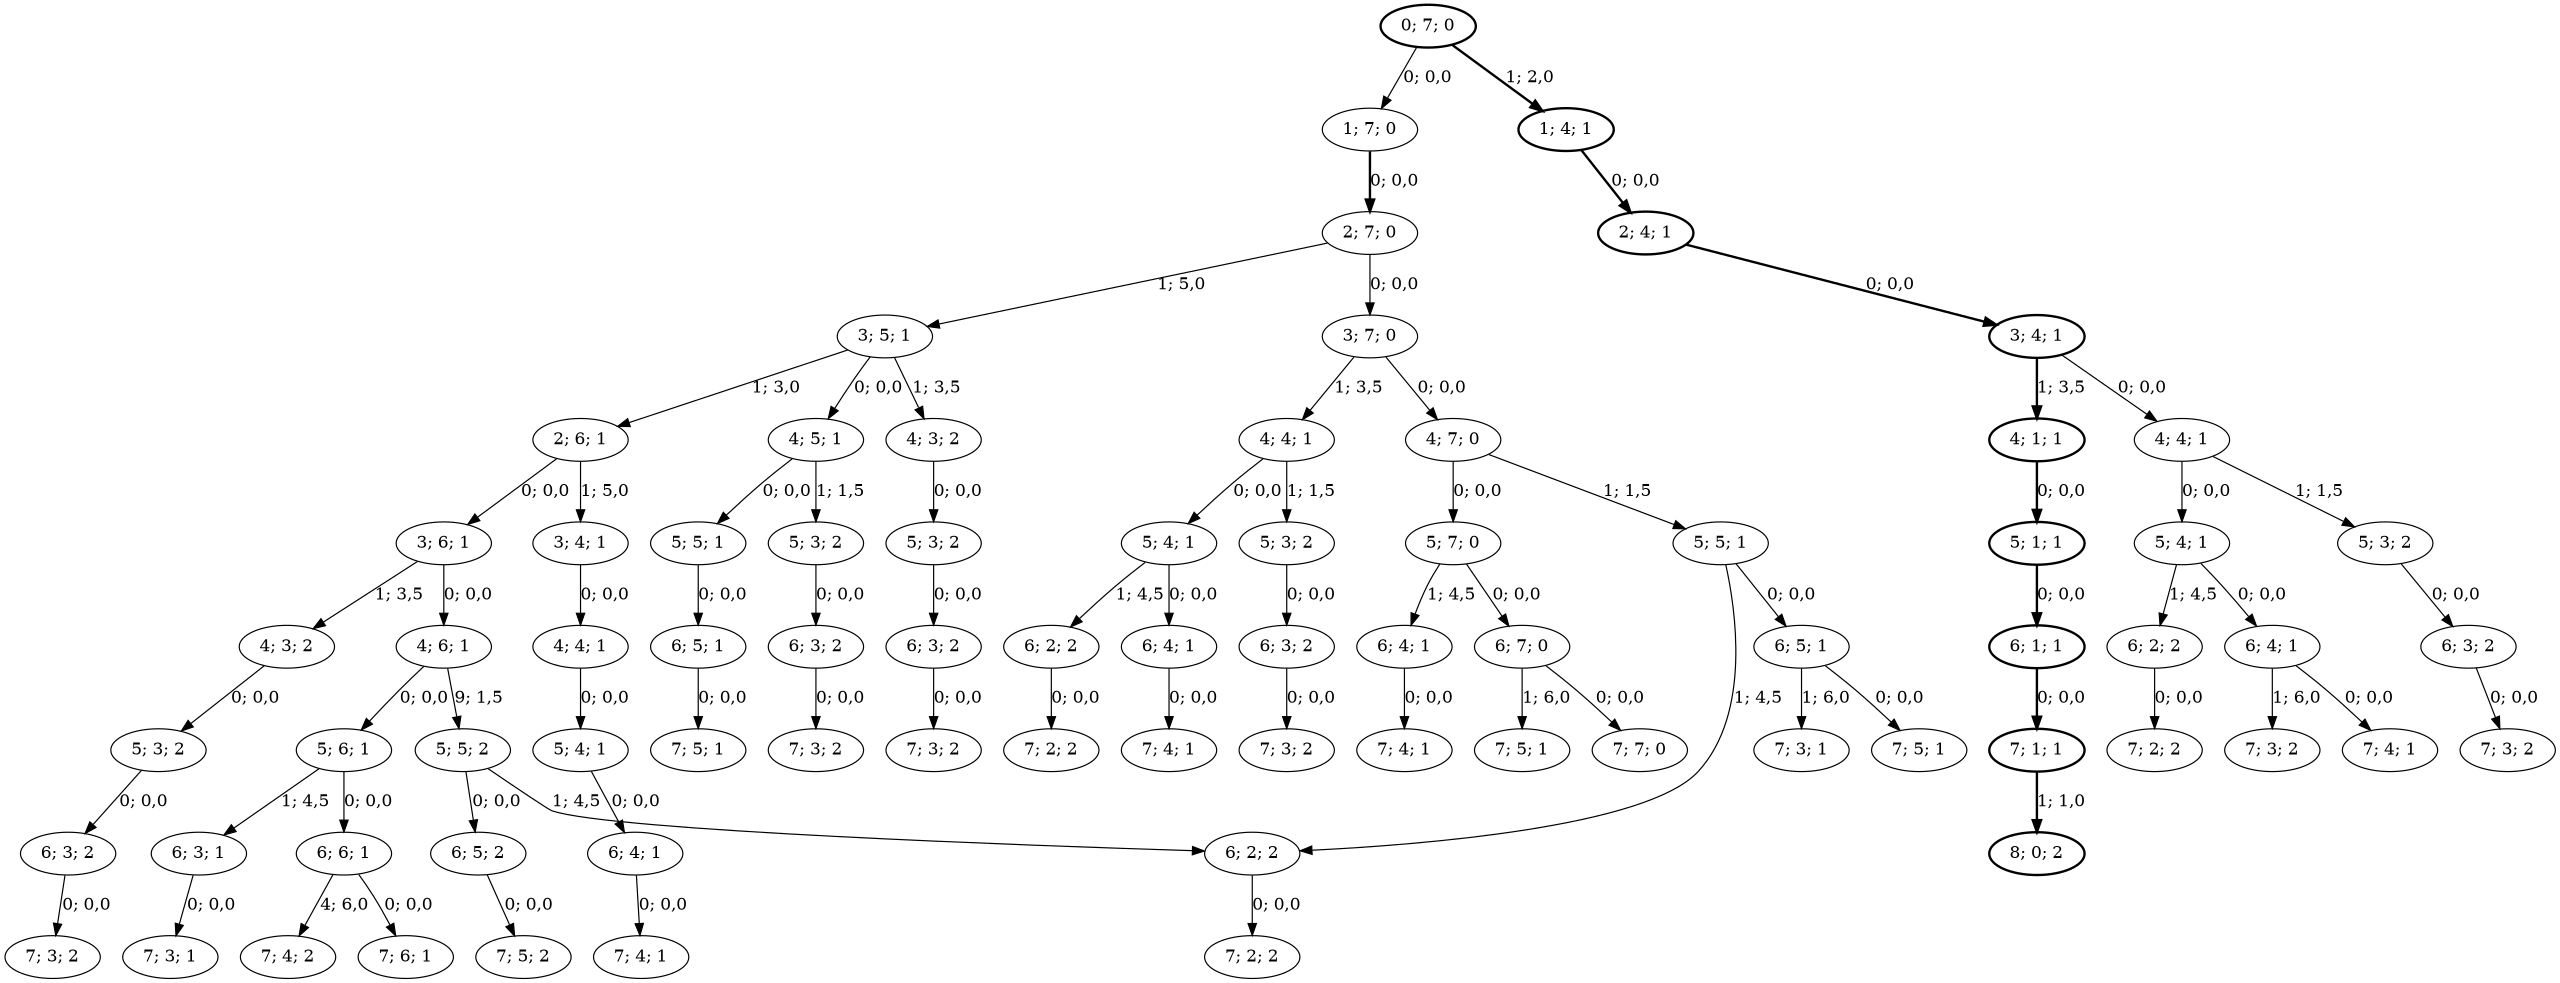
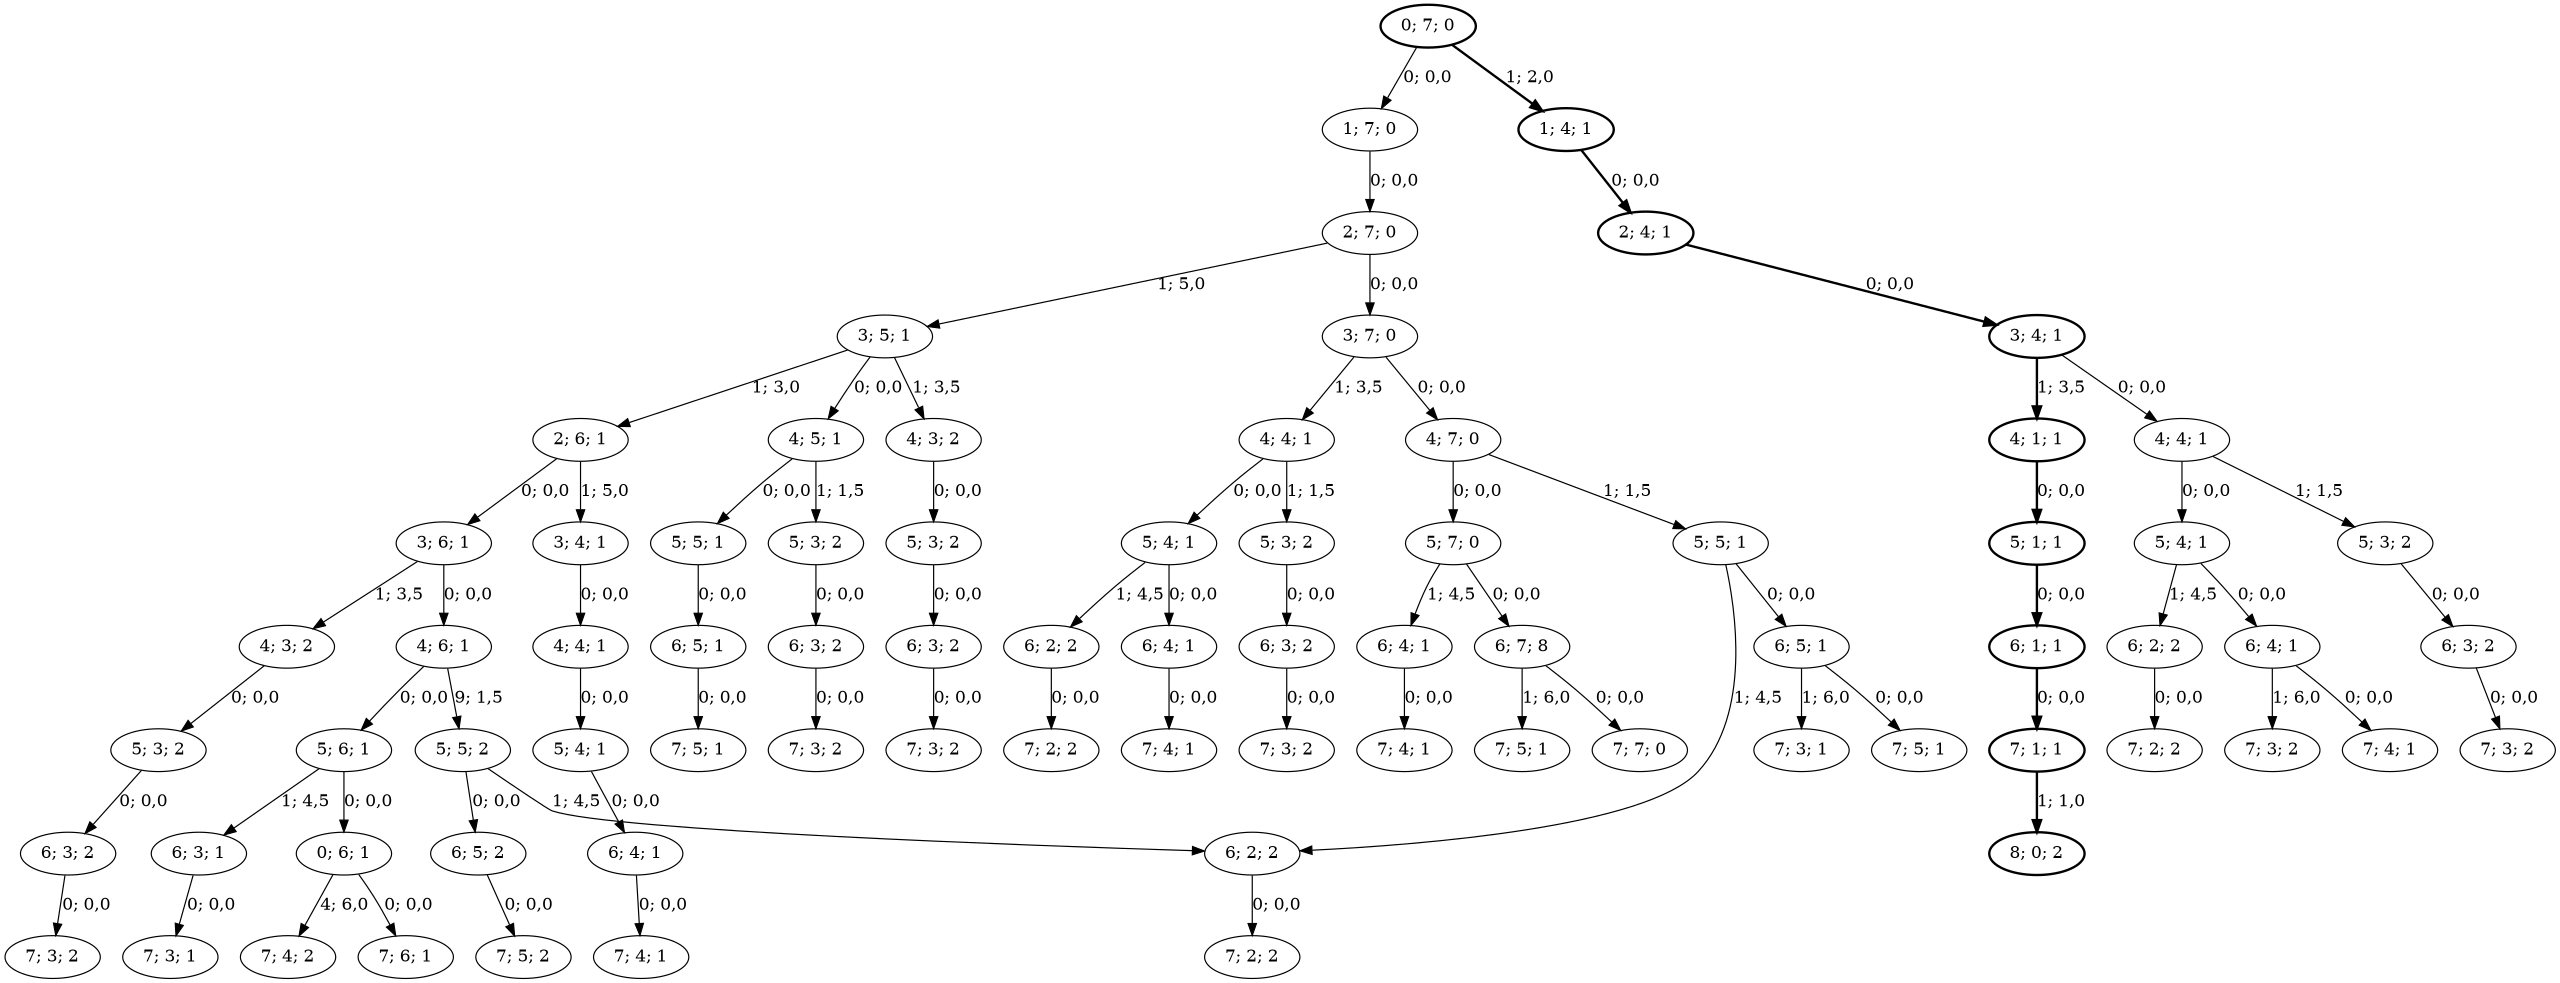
(1370, 175) -> (1370, 175)
(1522, 647) -> (1522, 647)
(344, 854) -> (344, 854)
